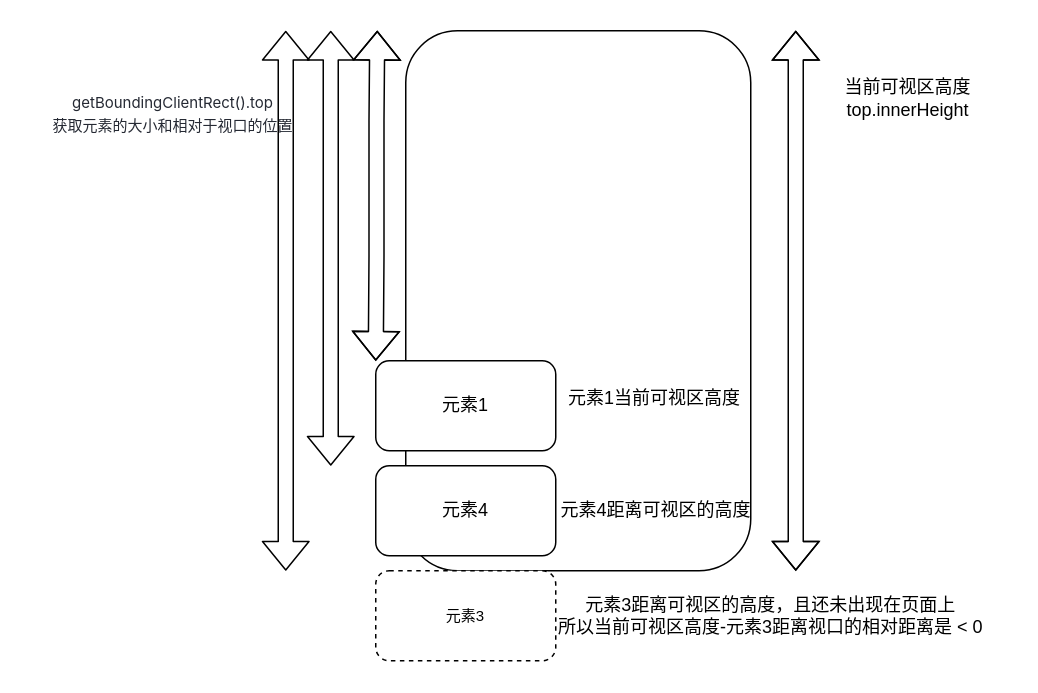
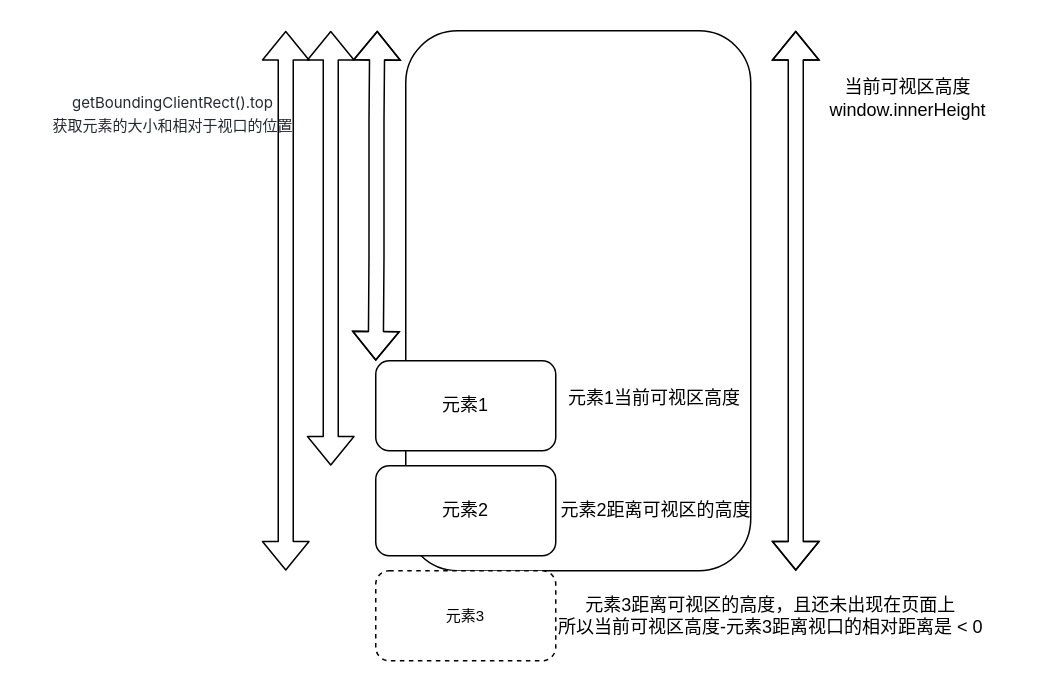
(908, 98) -> (908, 98)
(466, 511) -> (466, 511)
(656, 511) -> (656, 511)
